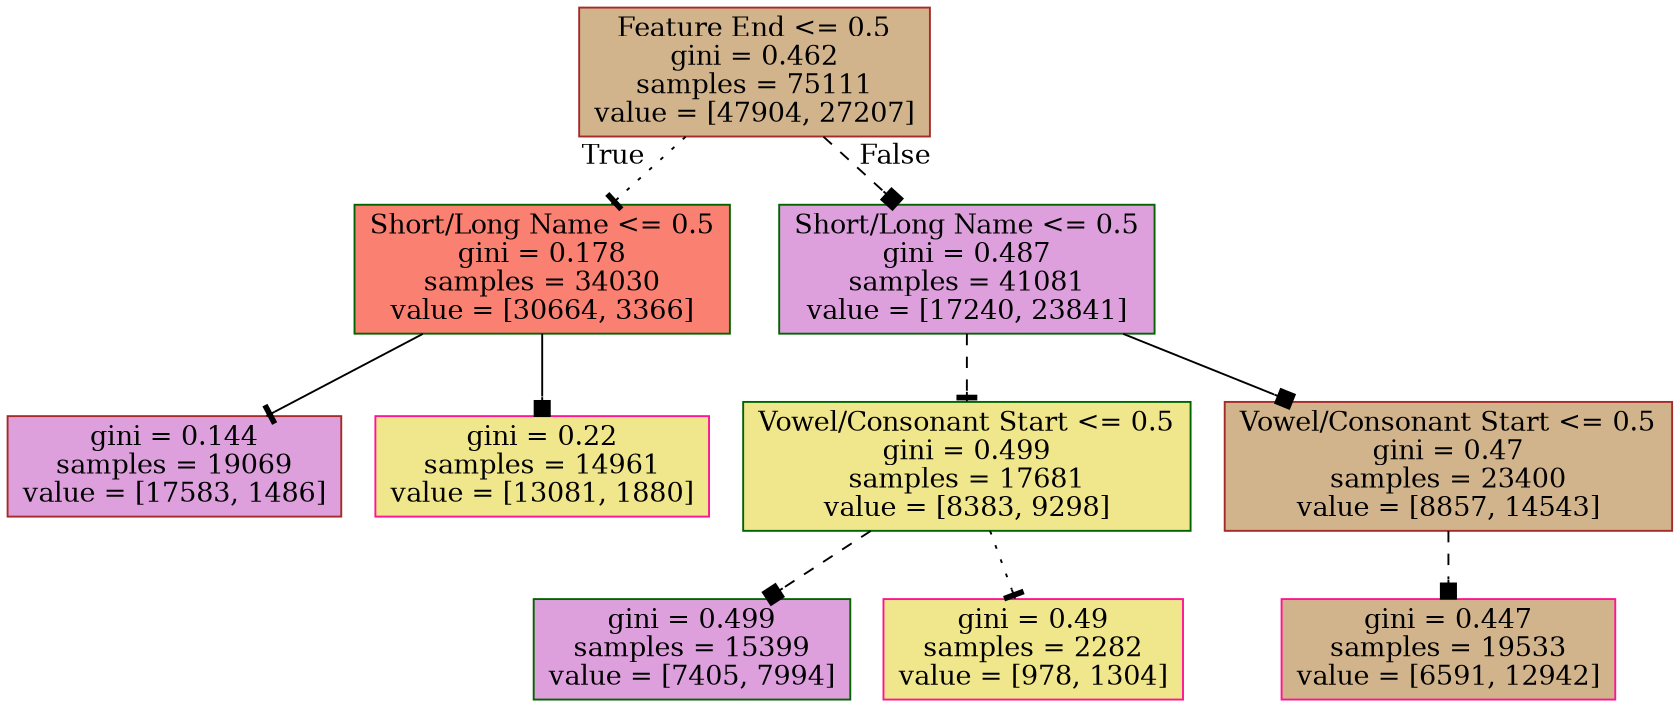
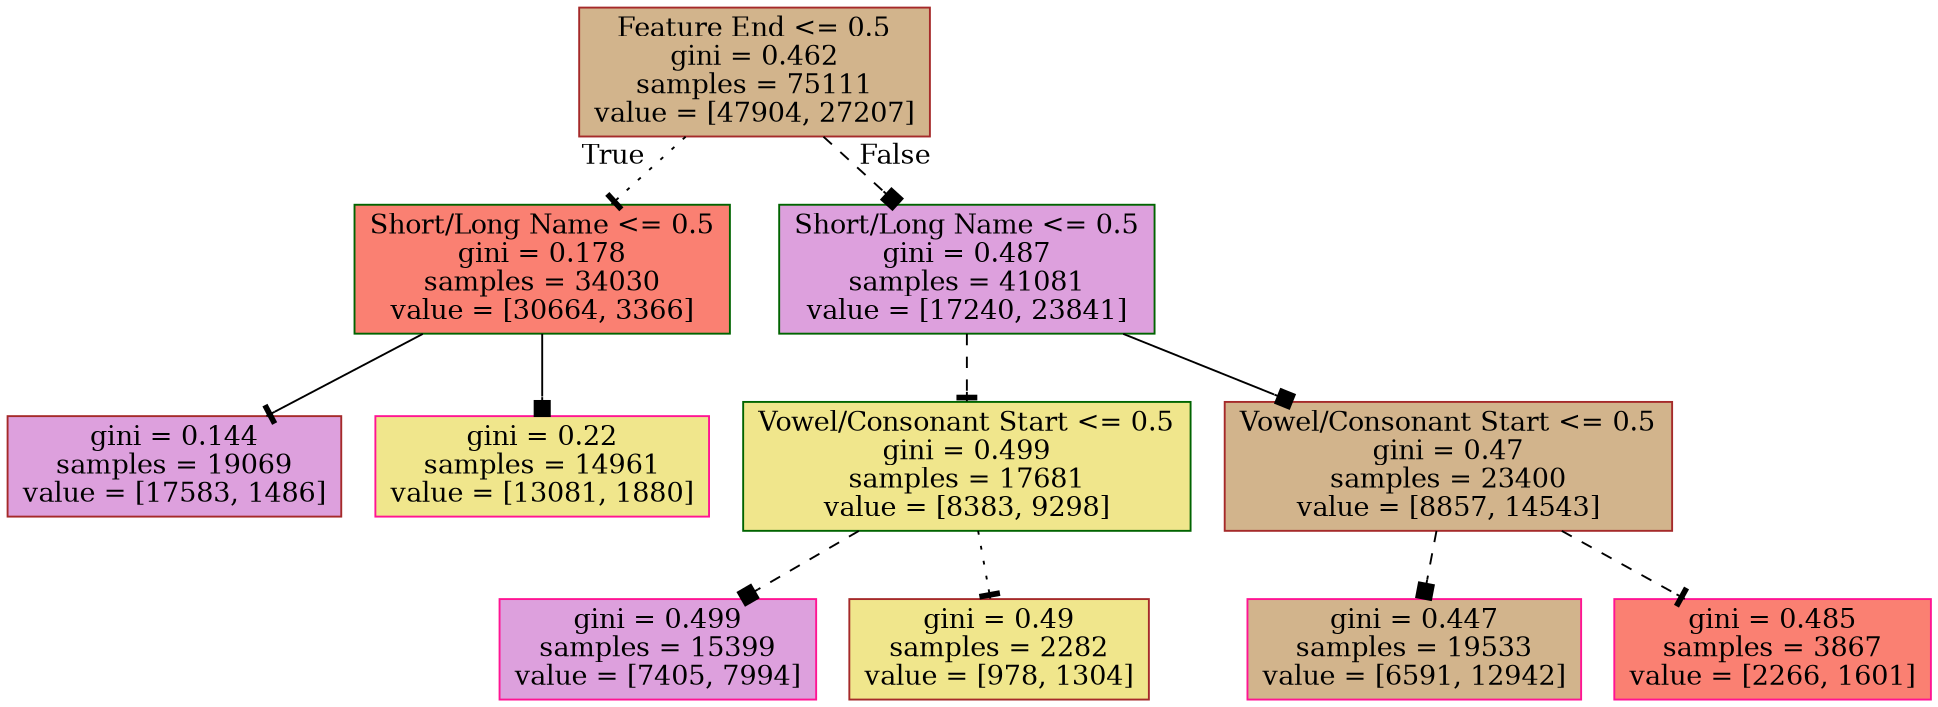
(692, 649) -> (658, 649)
(1033, 649) -> (999, 649)
none -> (1773, 649)
